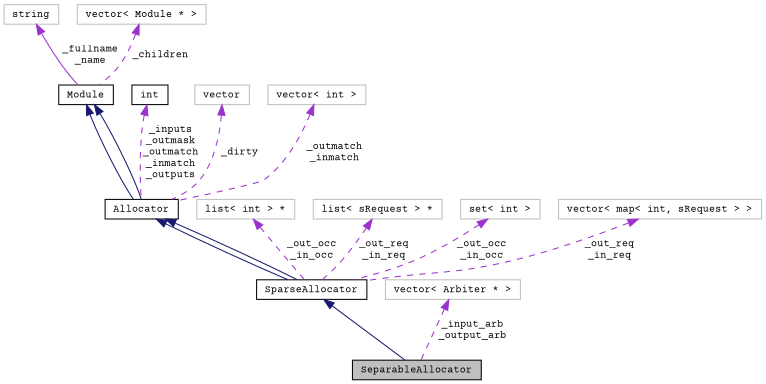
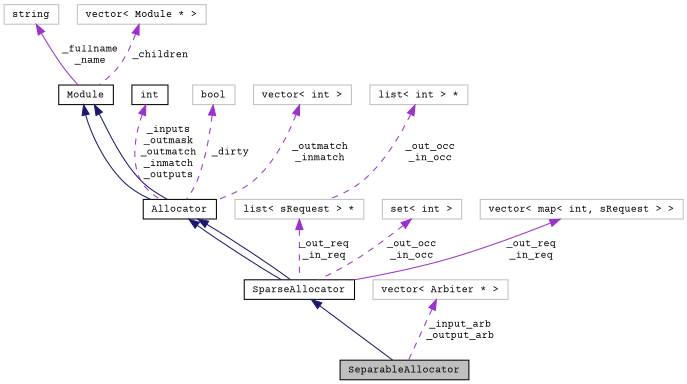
(222, 95) -> (214, 95)
(282, 253) -> (378, 165)
(500, 263) -> (454, 257)
